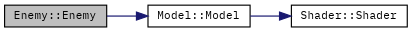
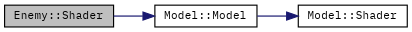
(56, 16) -> (59, 16)
(349, 16) -> (353, 16)
